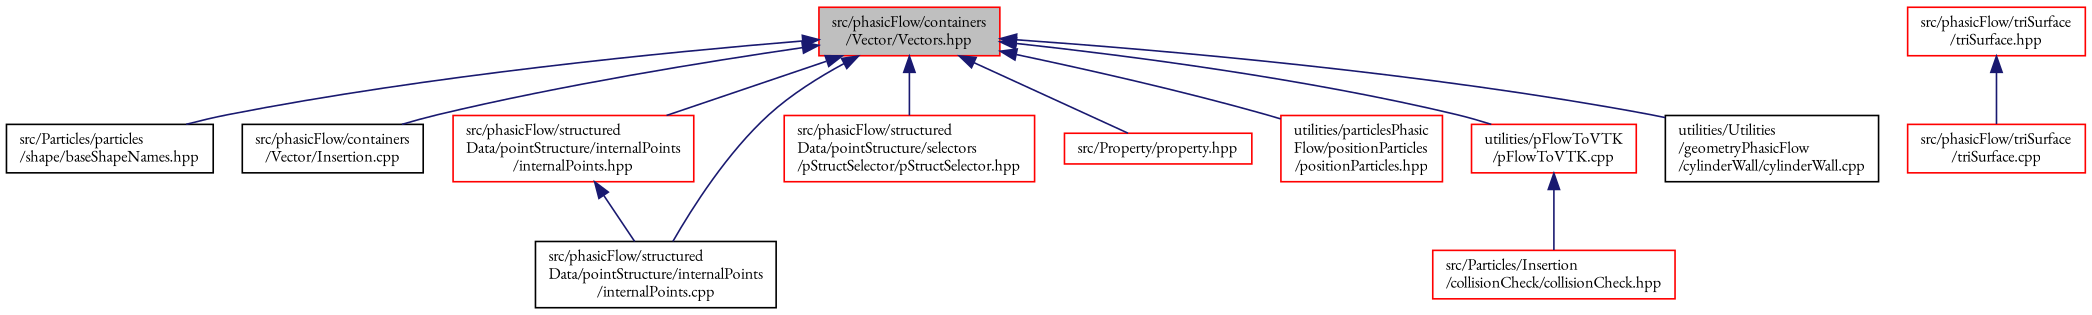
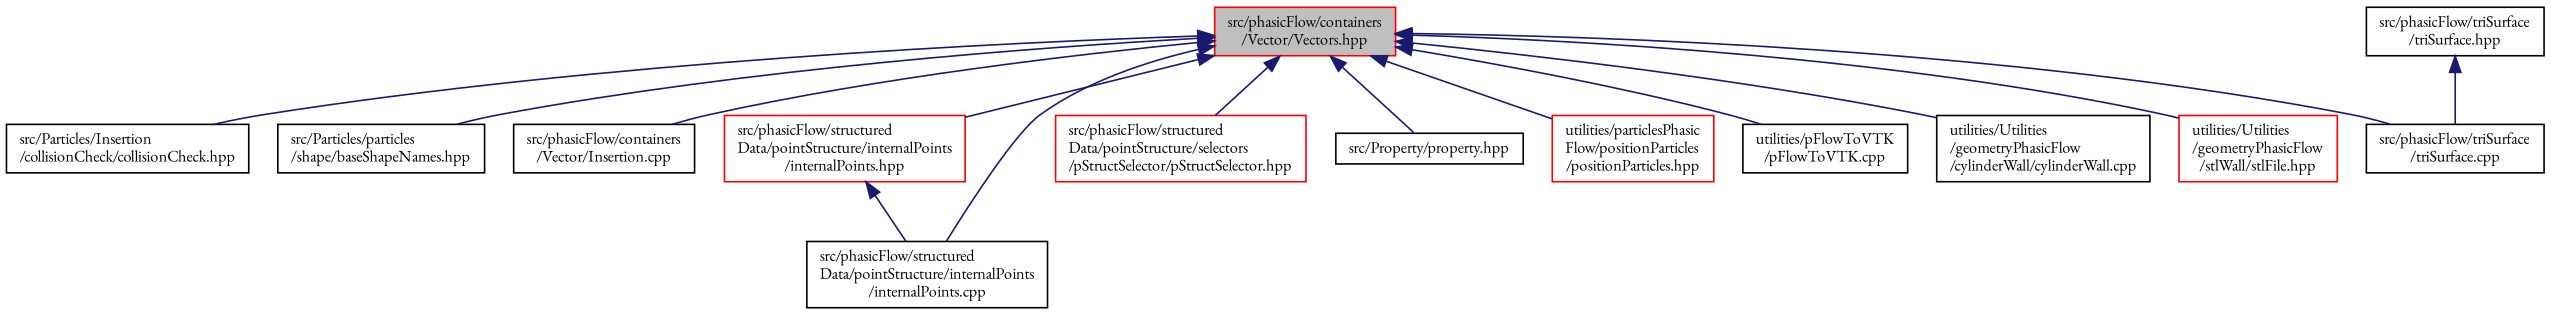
(1996, 31) -> (2455, 31)
none -> (1903, 57)
(1158, 149) -> (1430, 149)
(1554, 149) -> (1825, 149)
(1996, 149) -> (2455, 149)
none -> (2258, 149)
(1554, 220) -> (704, 64)
(1554, 275) -> (128, 149)
